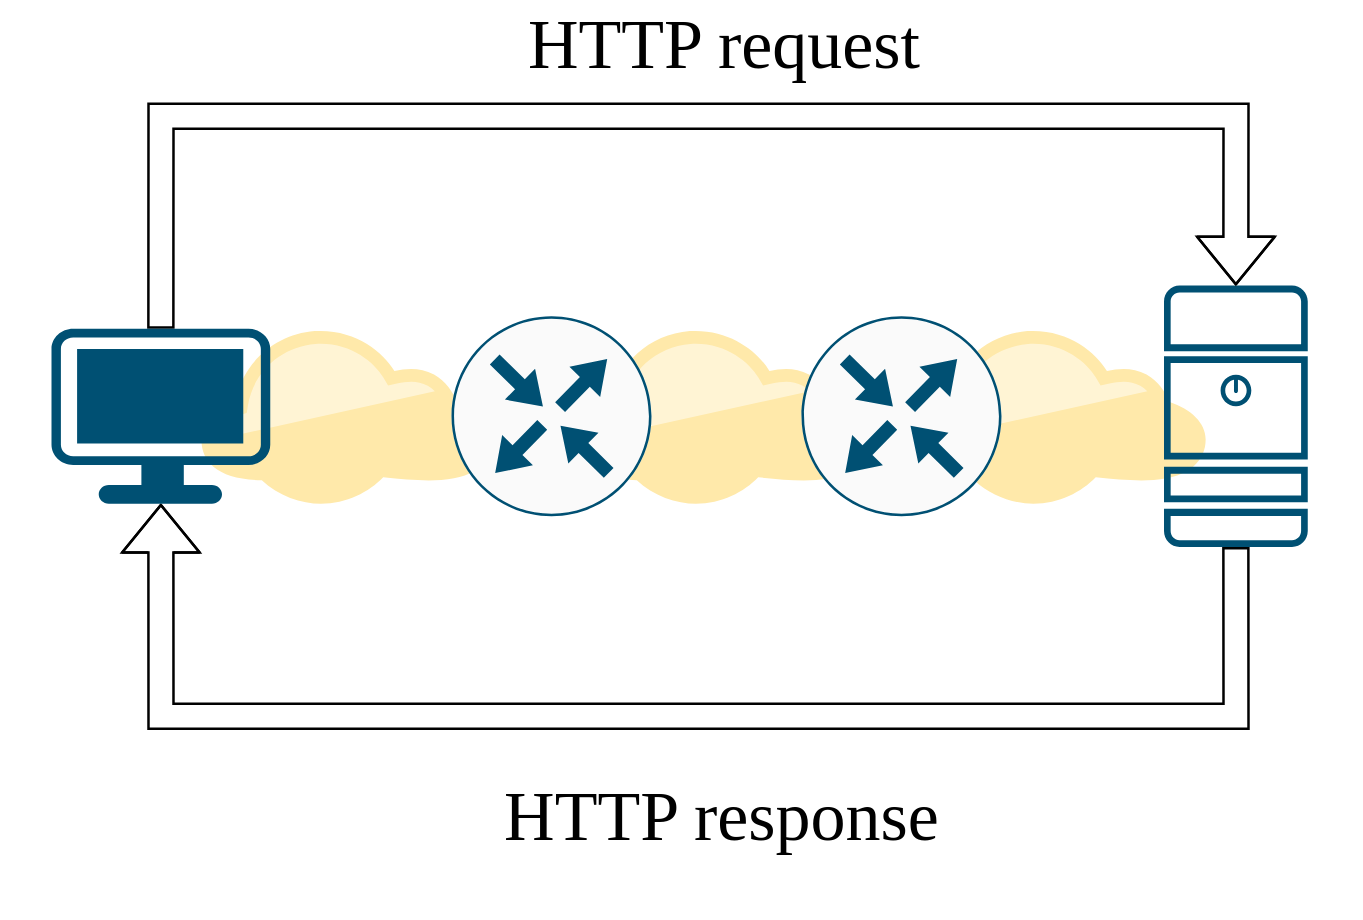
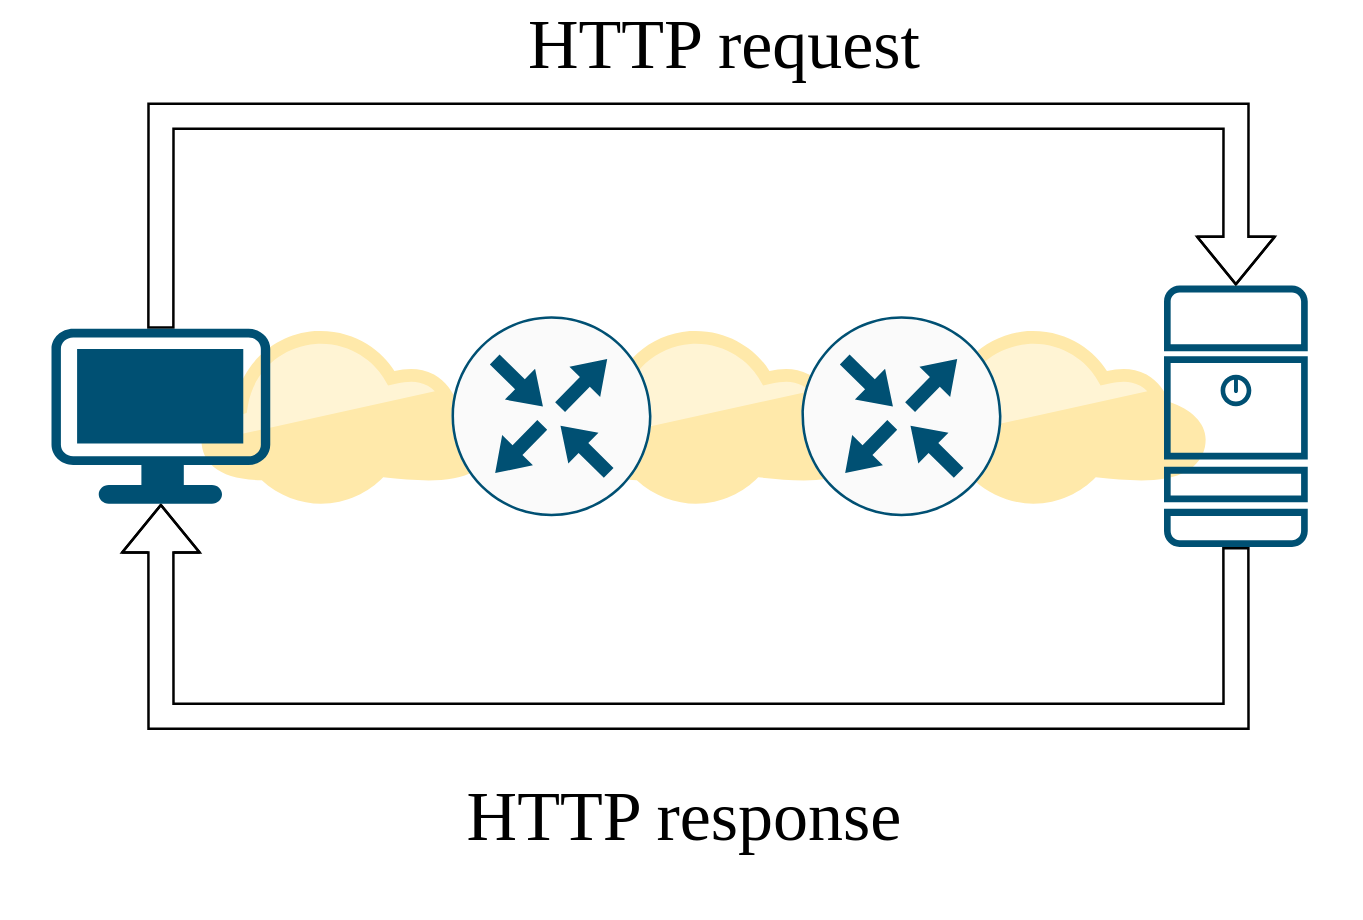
(722, 816) -> (685, 816)
